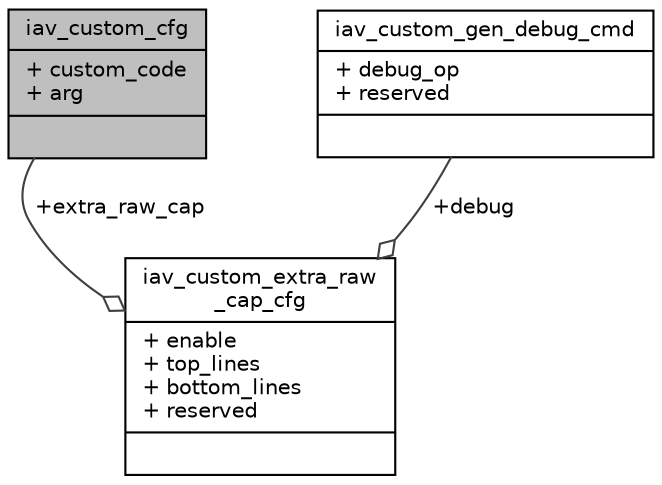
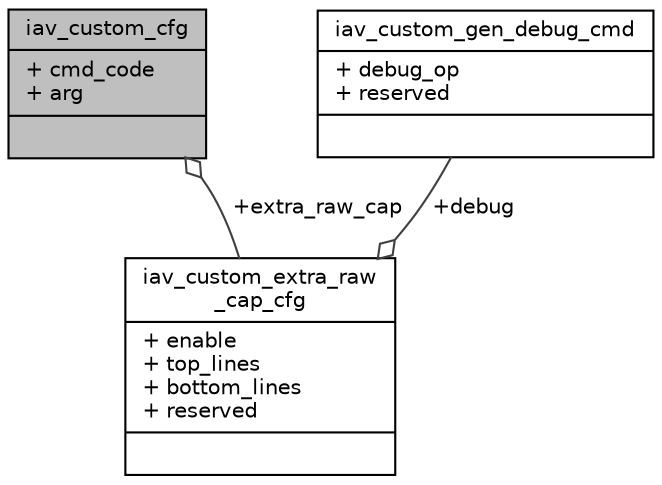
(106, 70) -> (90, 70)
(40, 237) -> (224, 217)
